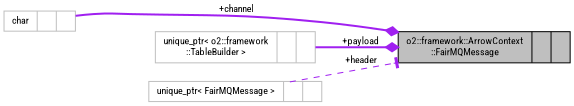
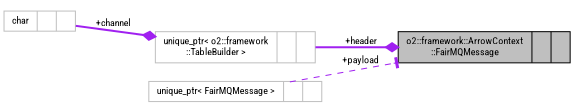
(231, 16) -> (110, 30)
(360, 42) -> (360, 42)
(360, 61) -> (360, 61)
